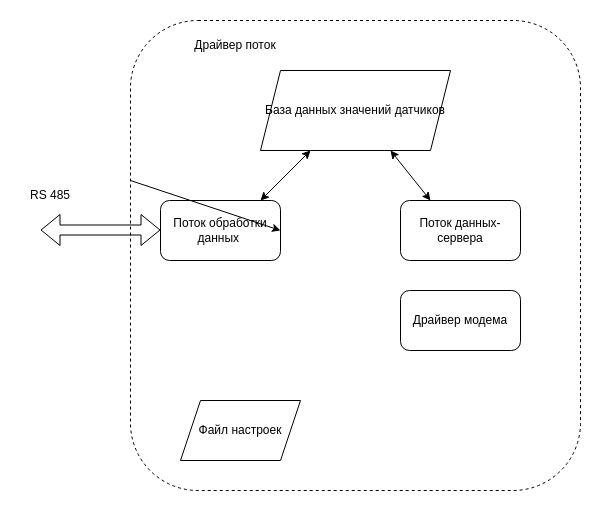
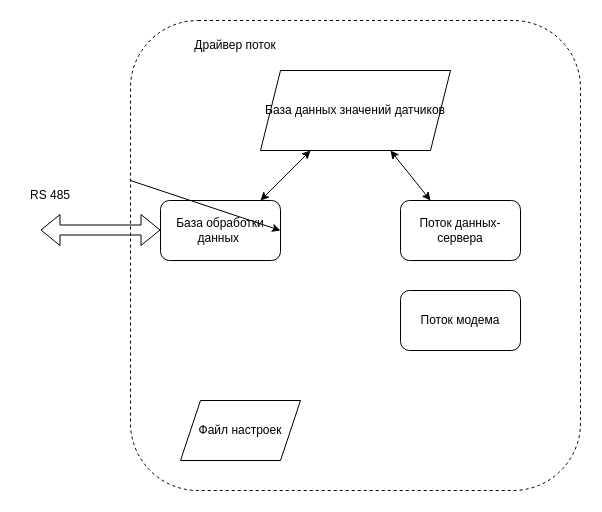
(221, 231) -> (221, 231)
(461, 321) -> (461, 321)
